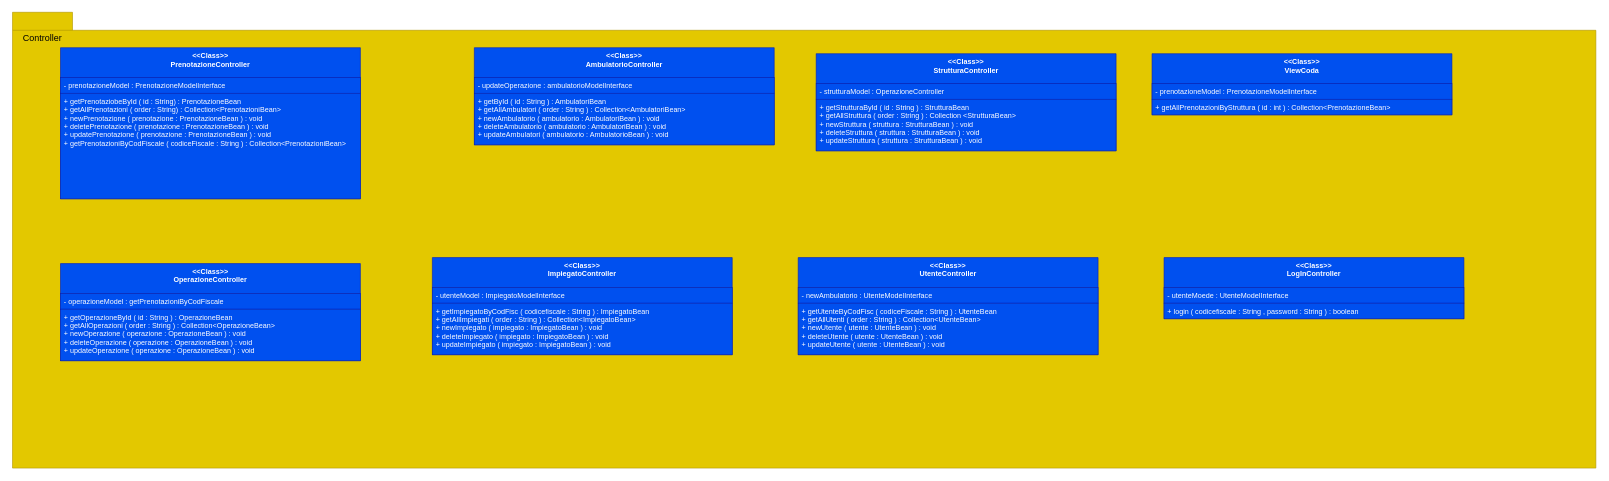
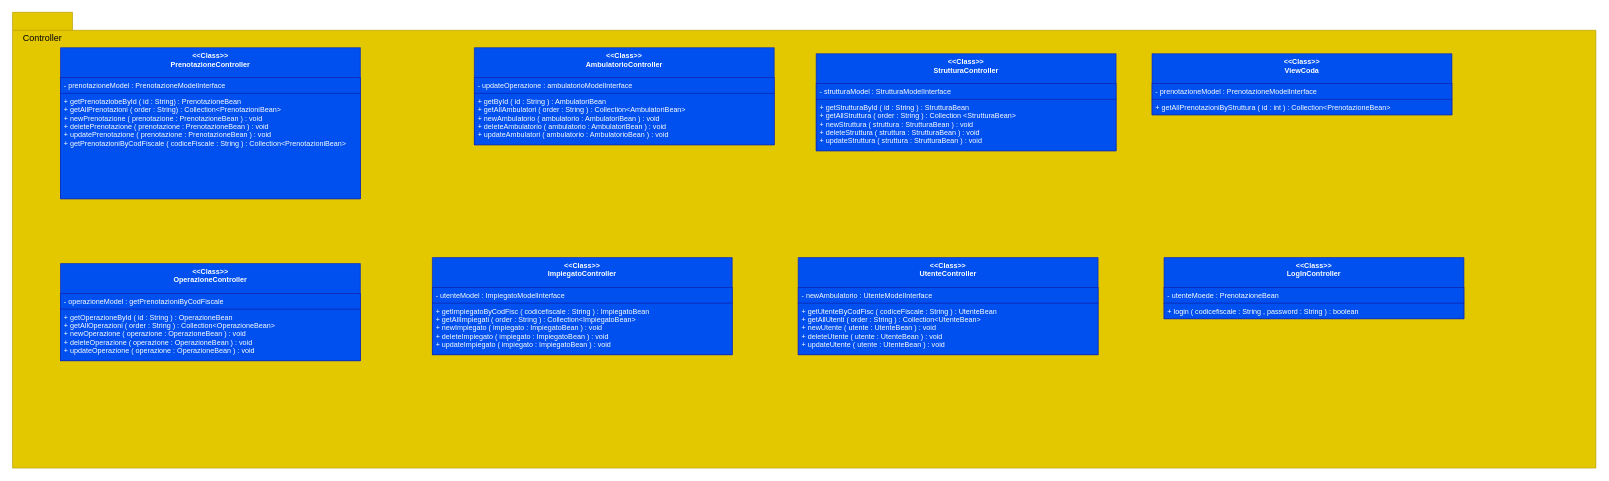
(891, 92) -> (899, 92)
(1235, 296) -> (1227, 296)
